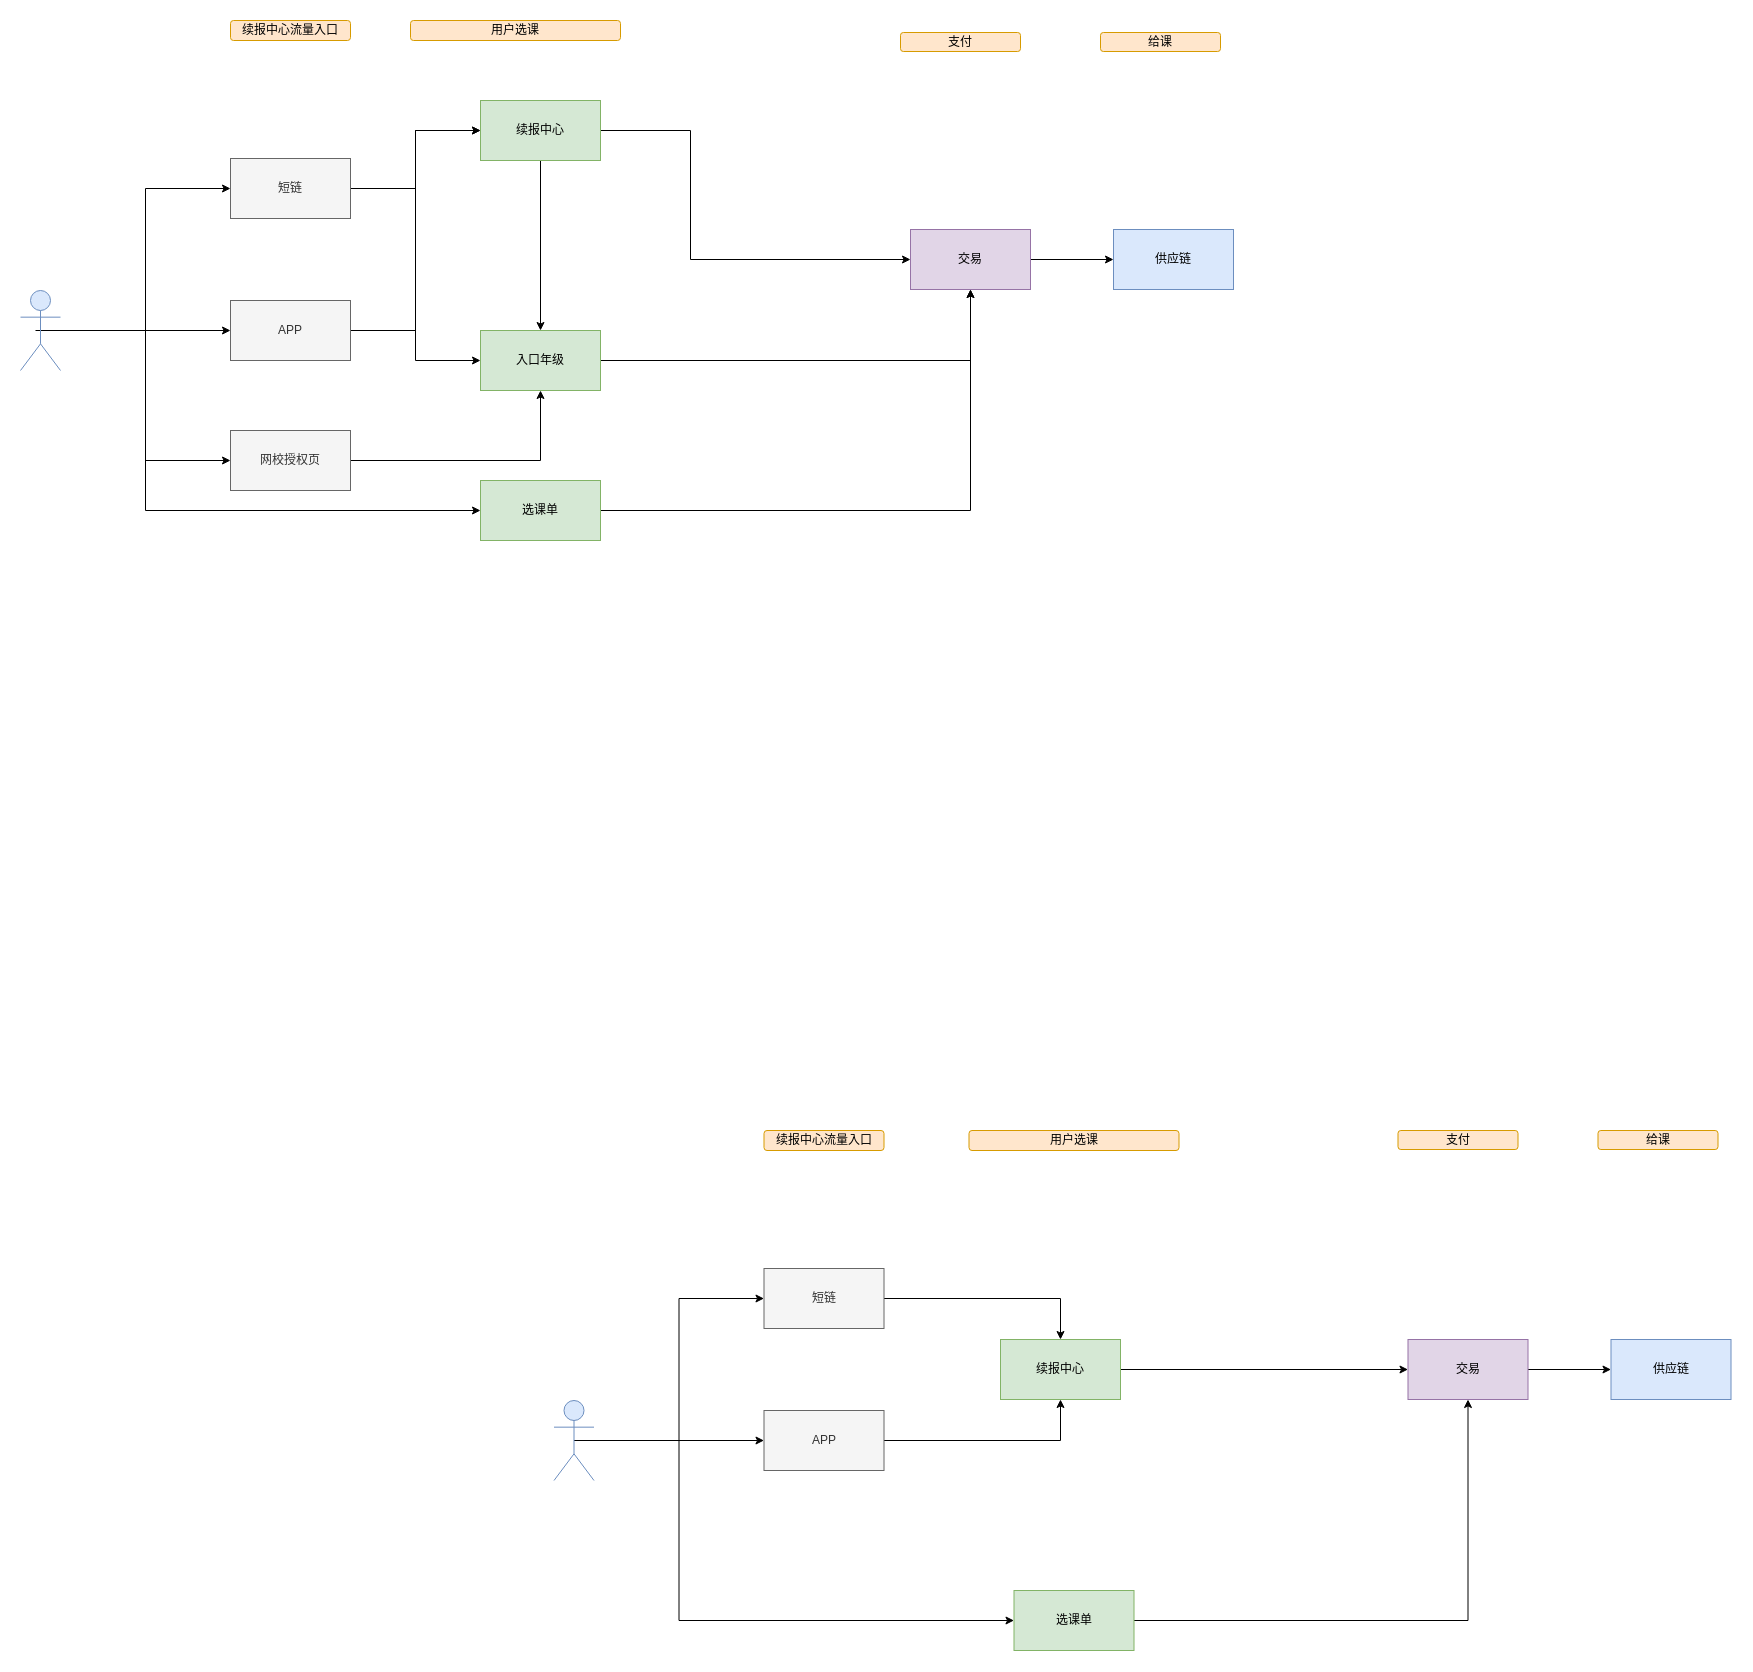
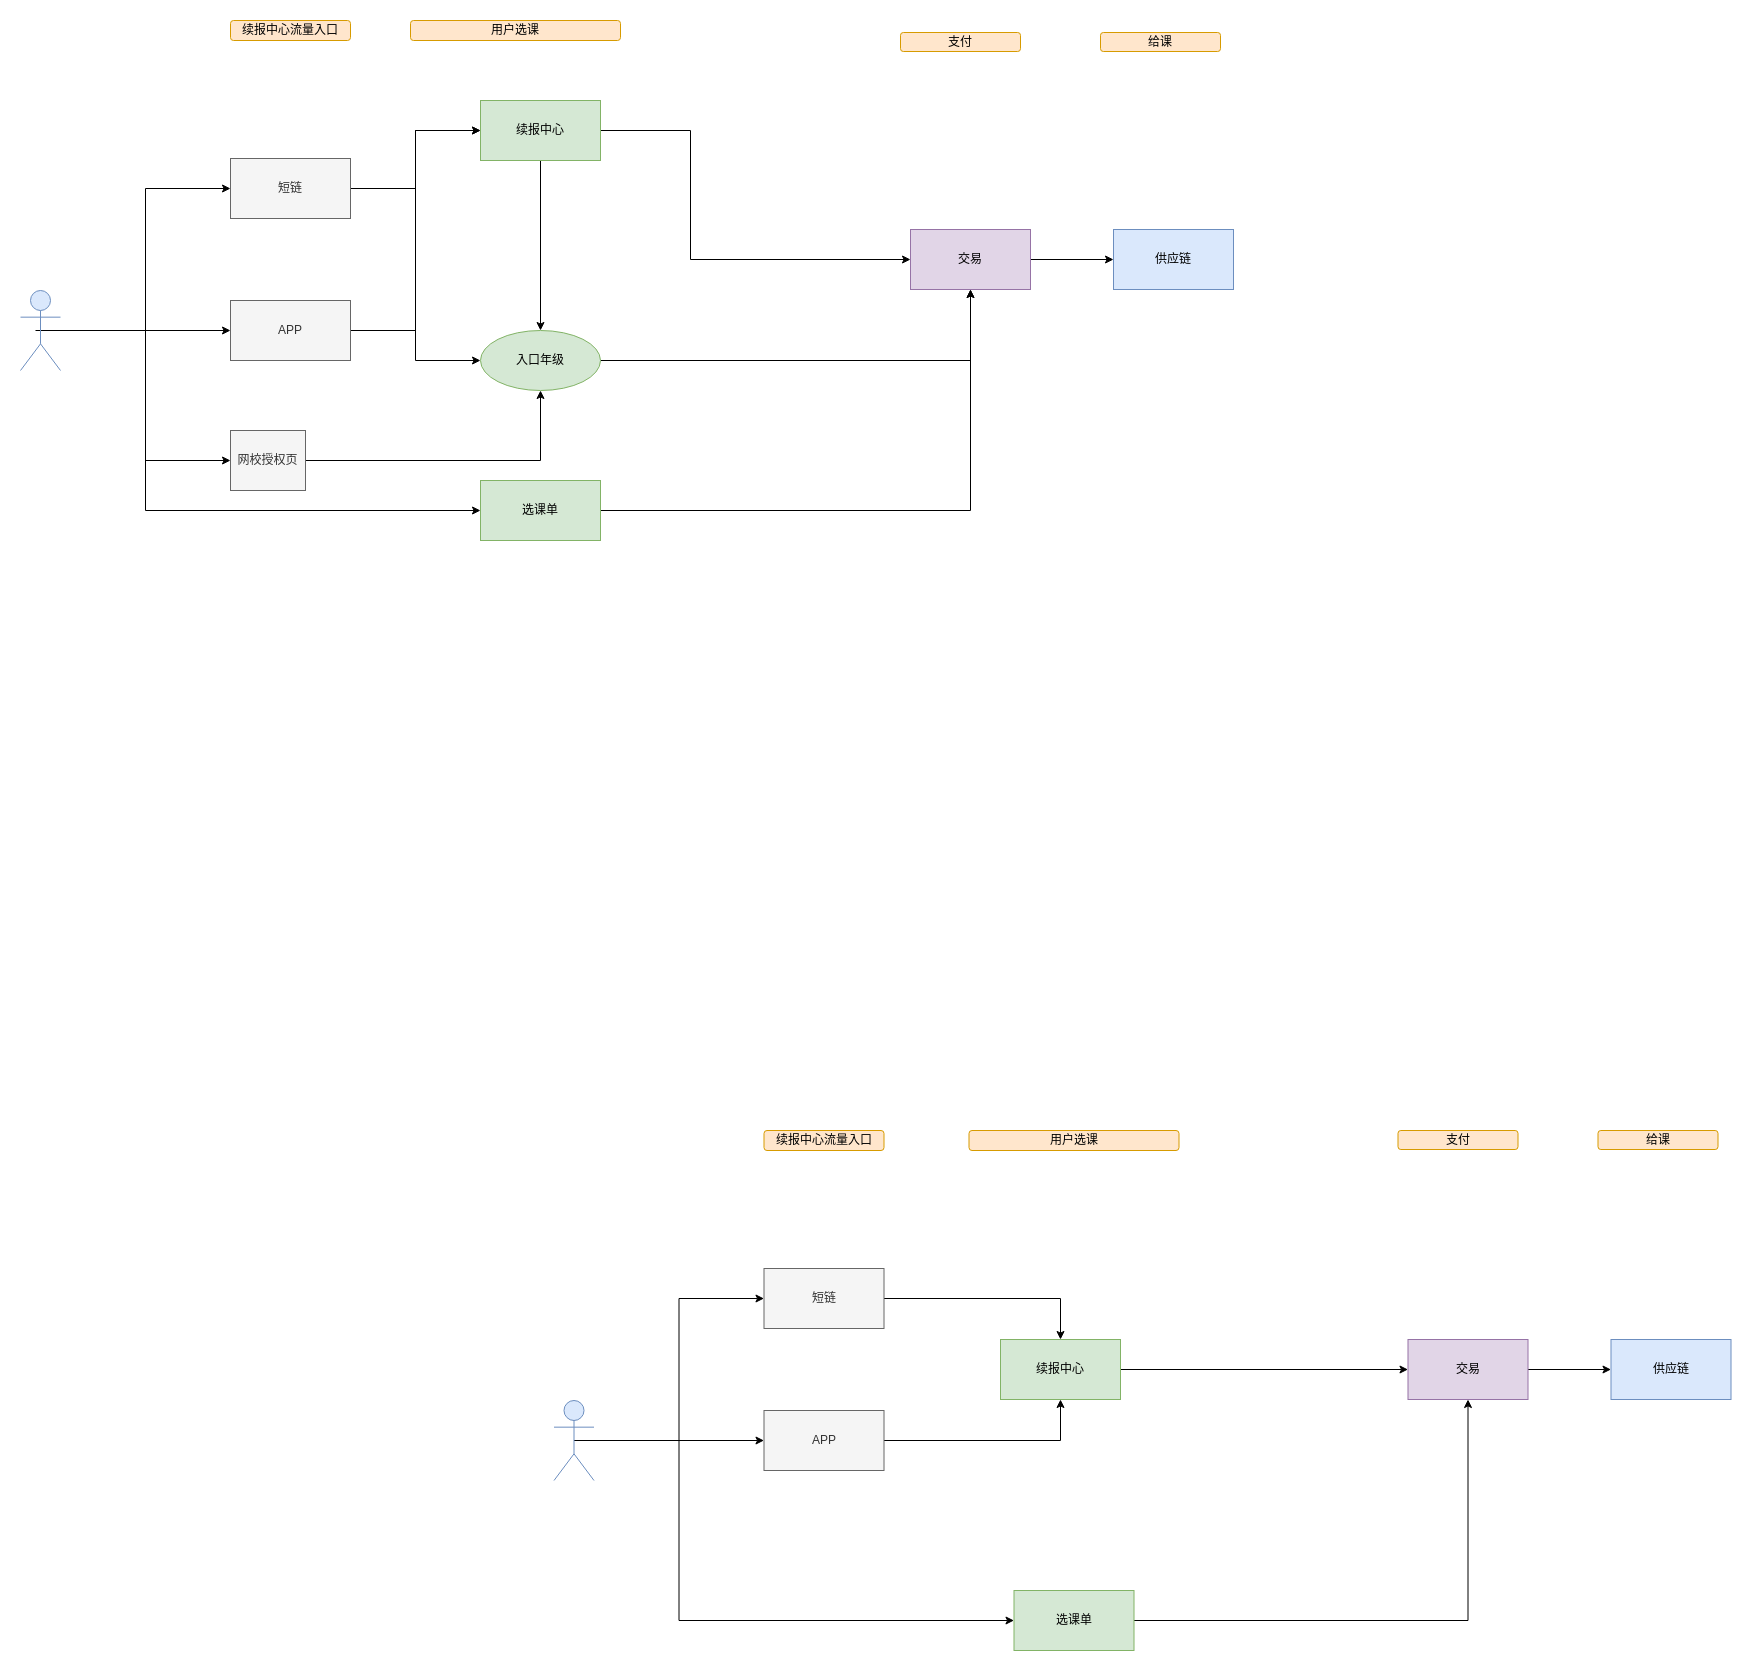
(541, 361) -> (541, 361)
(291, 461) -> (268, 461)
